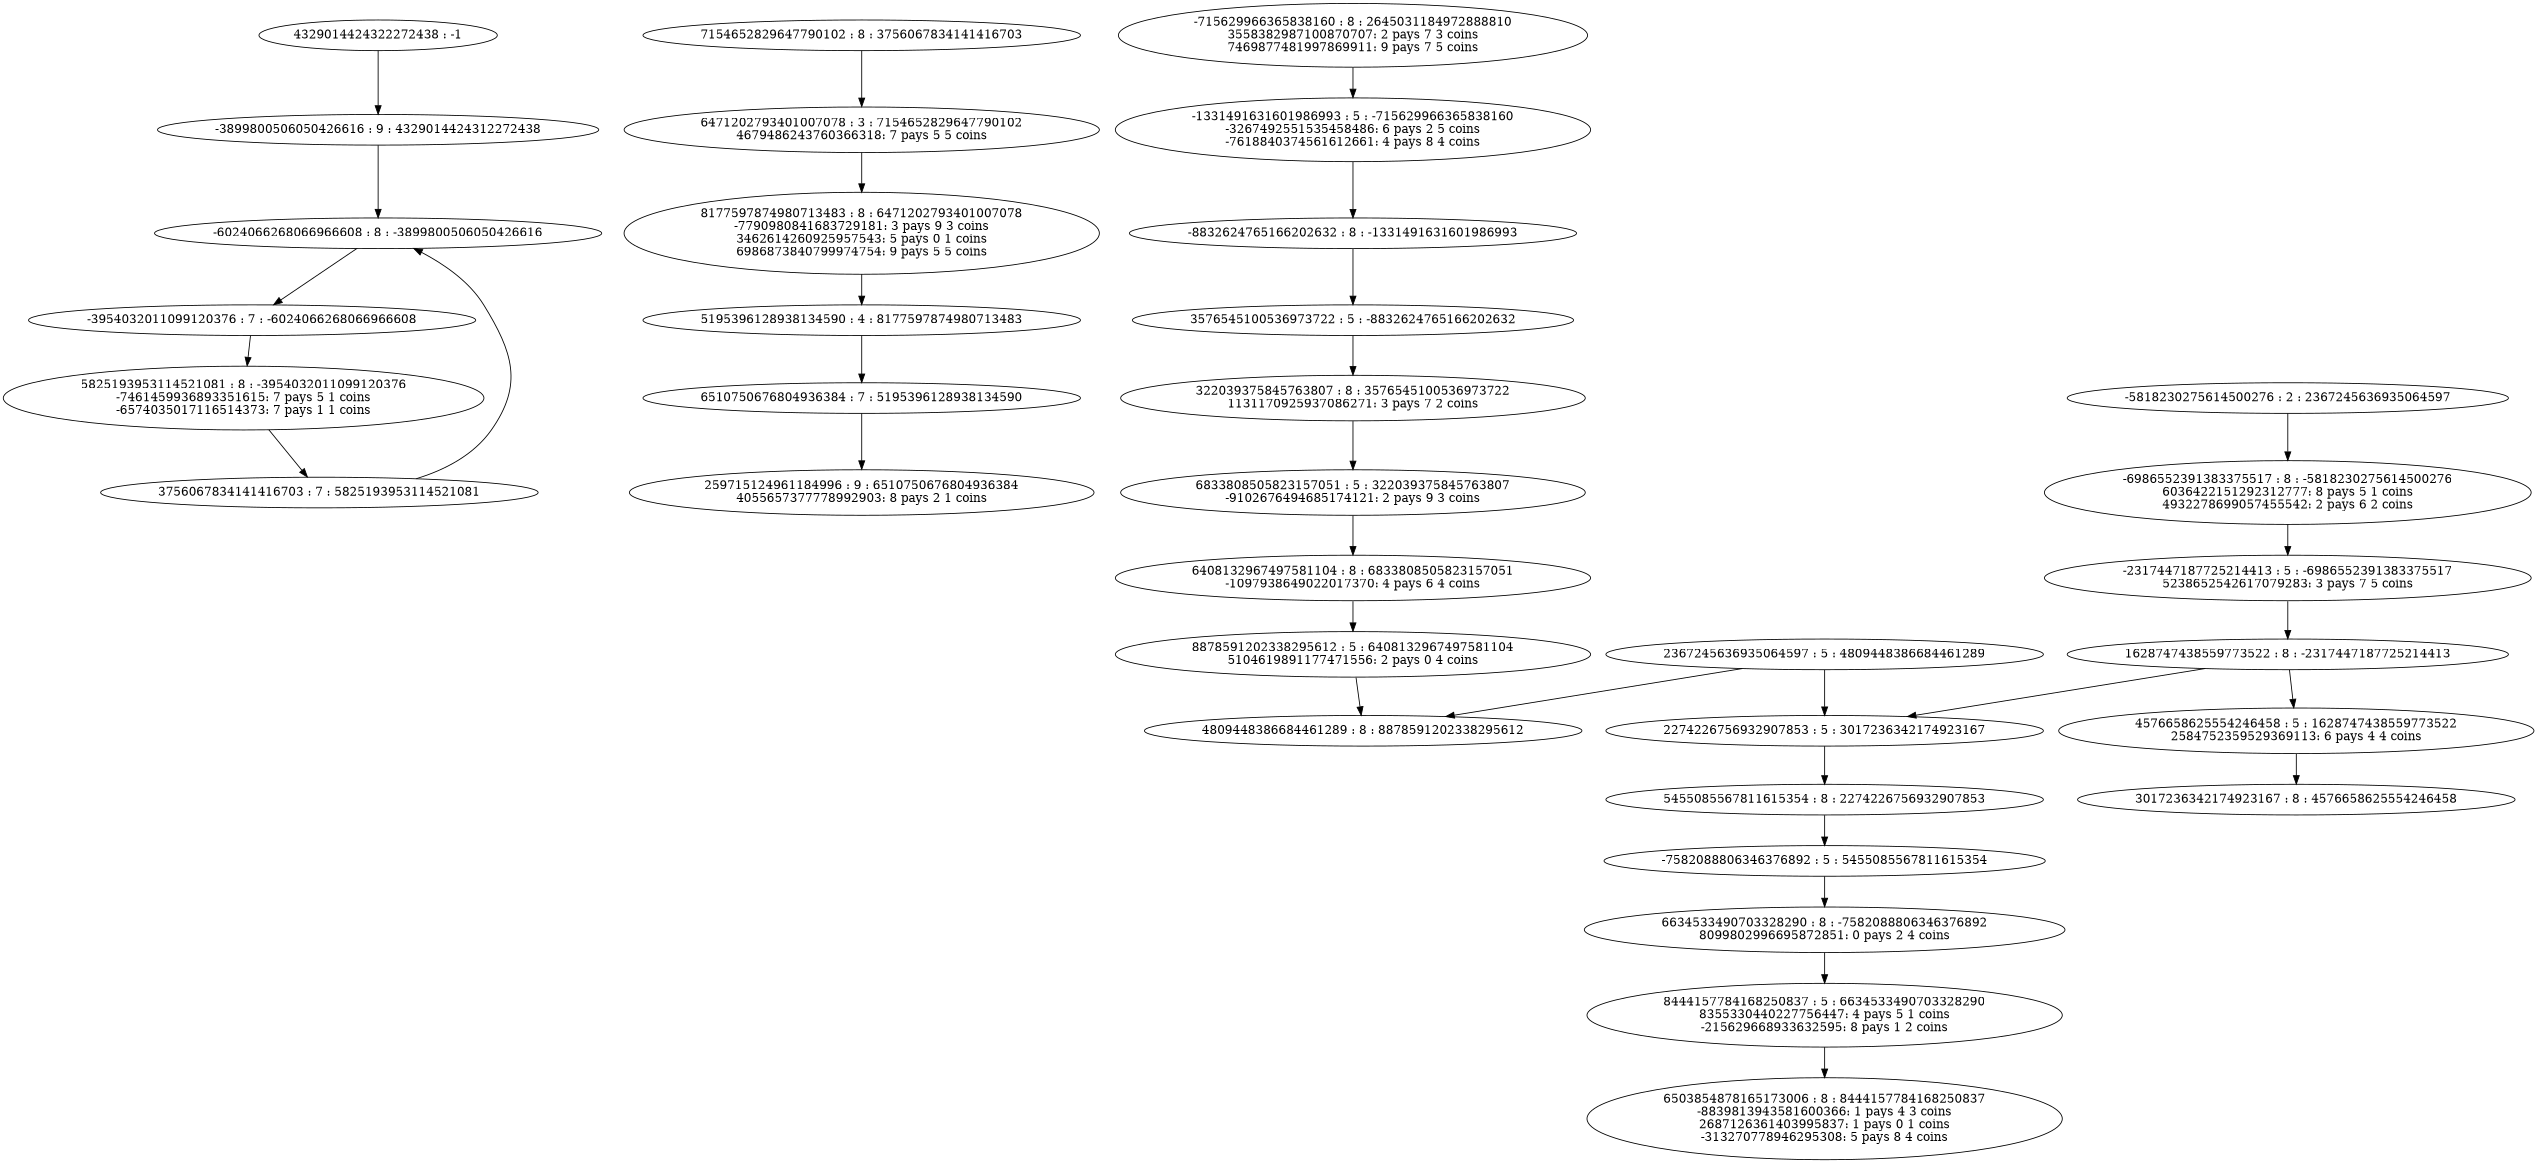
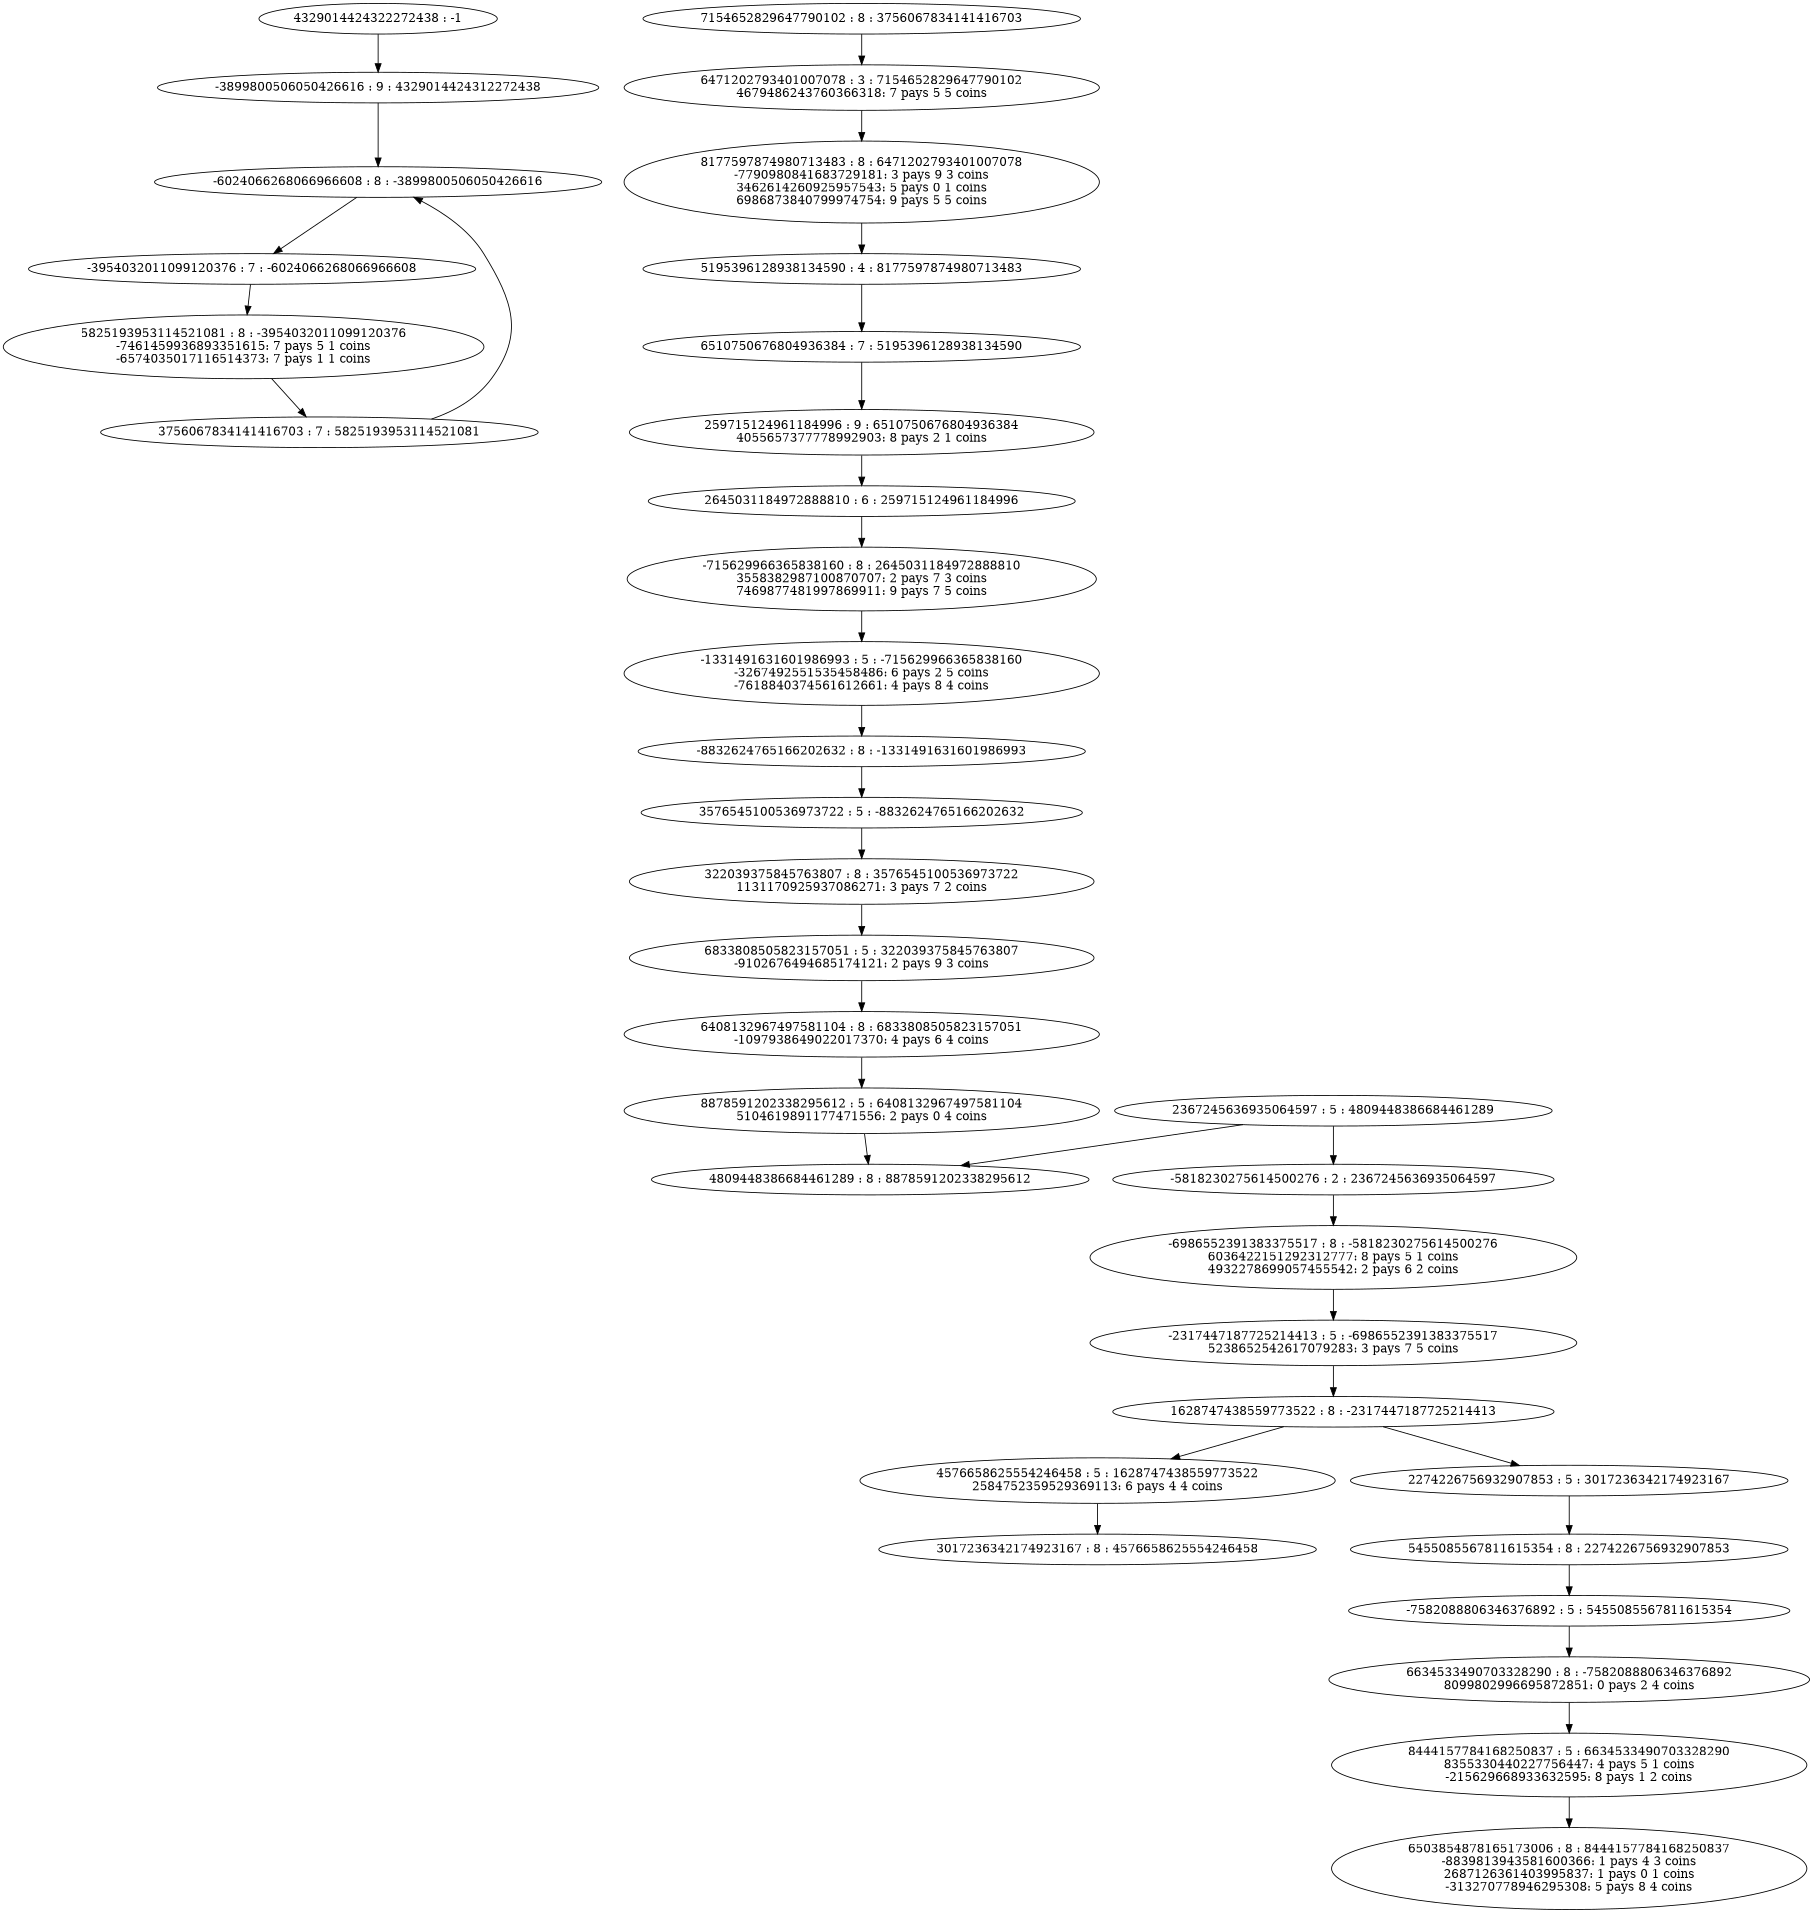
none -> (862, 501)
(1825, 688) -> (1333, 1141)
